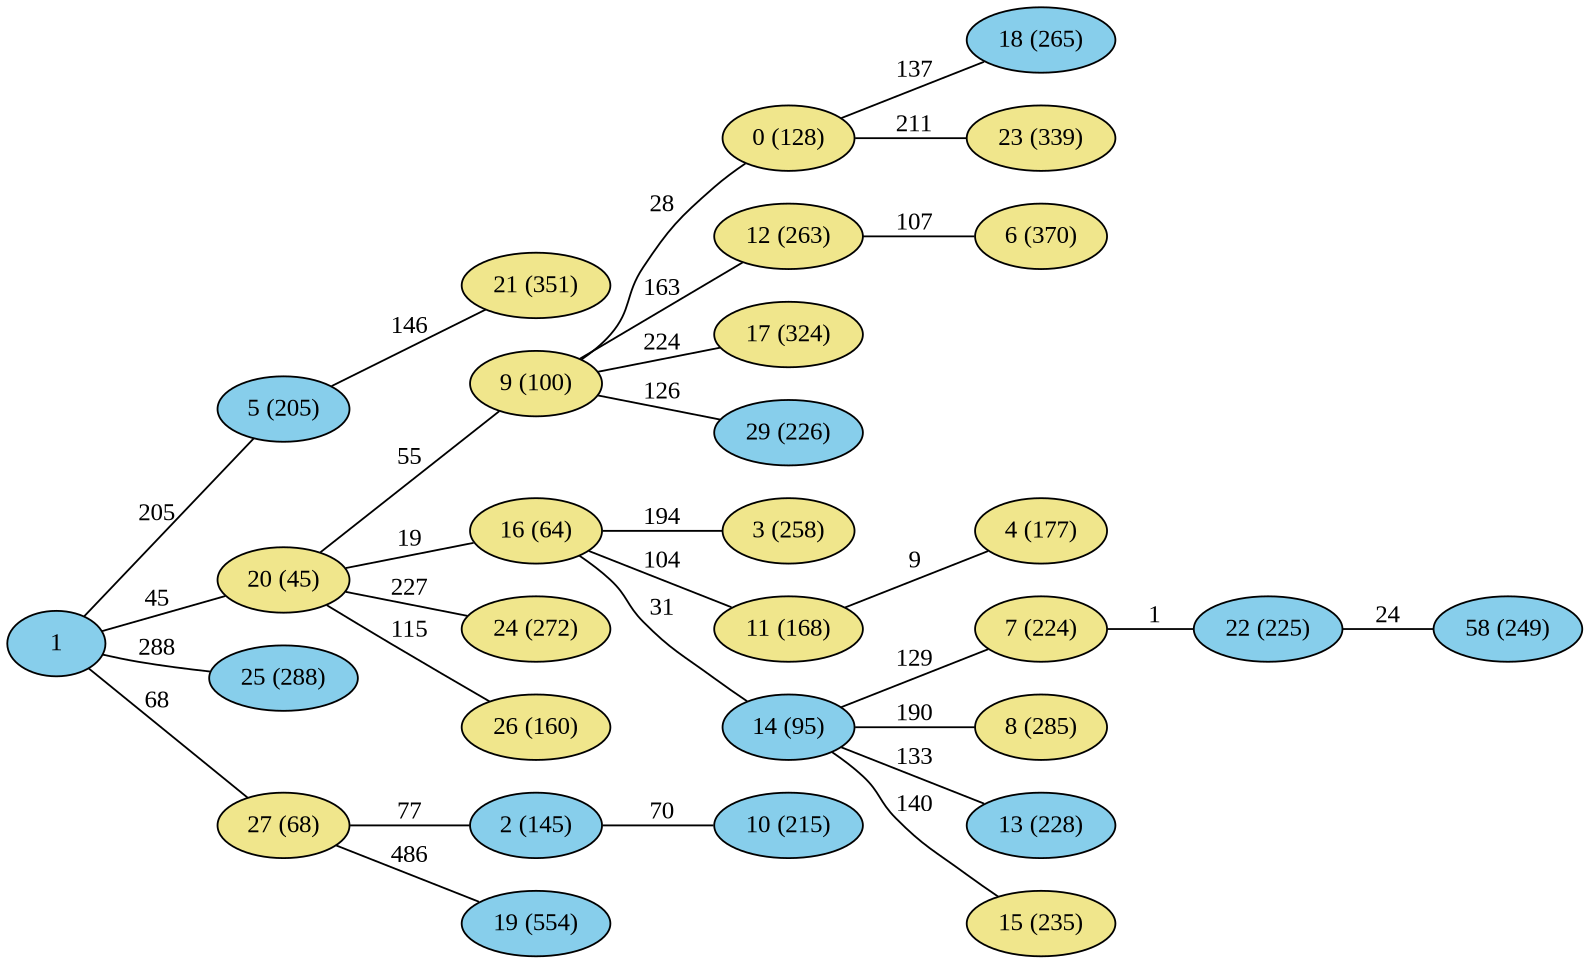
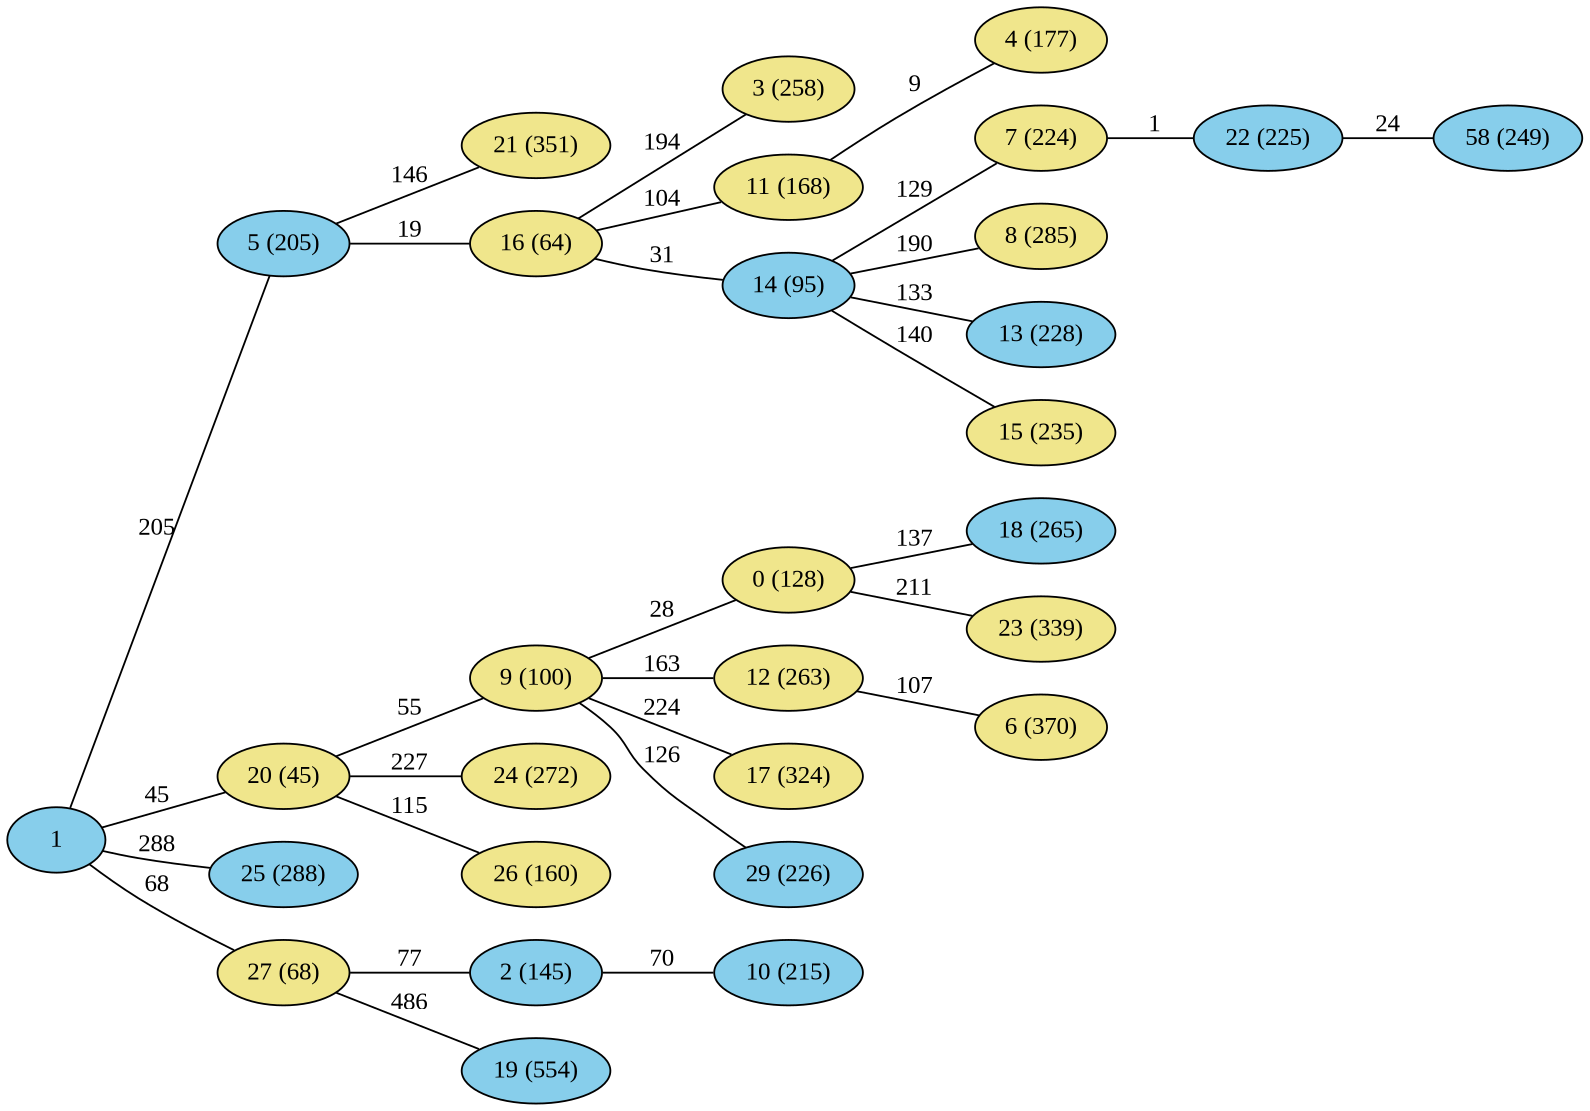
(410, 555) -> (410, 244)
